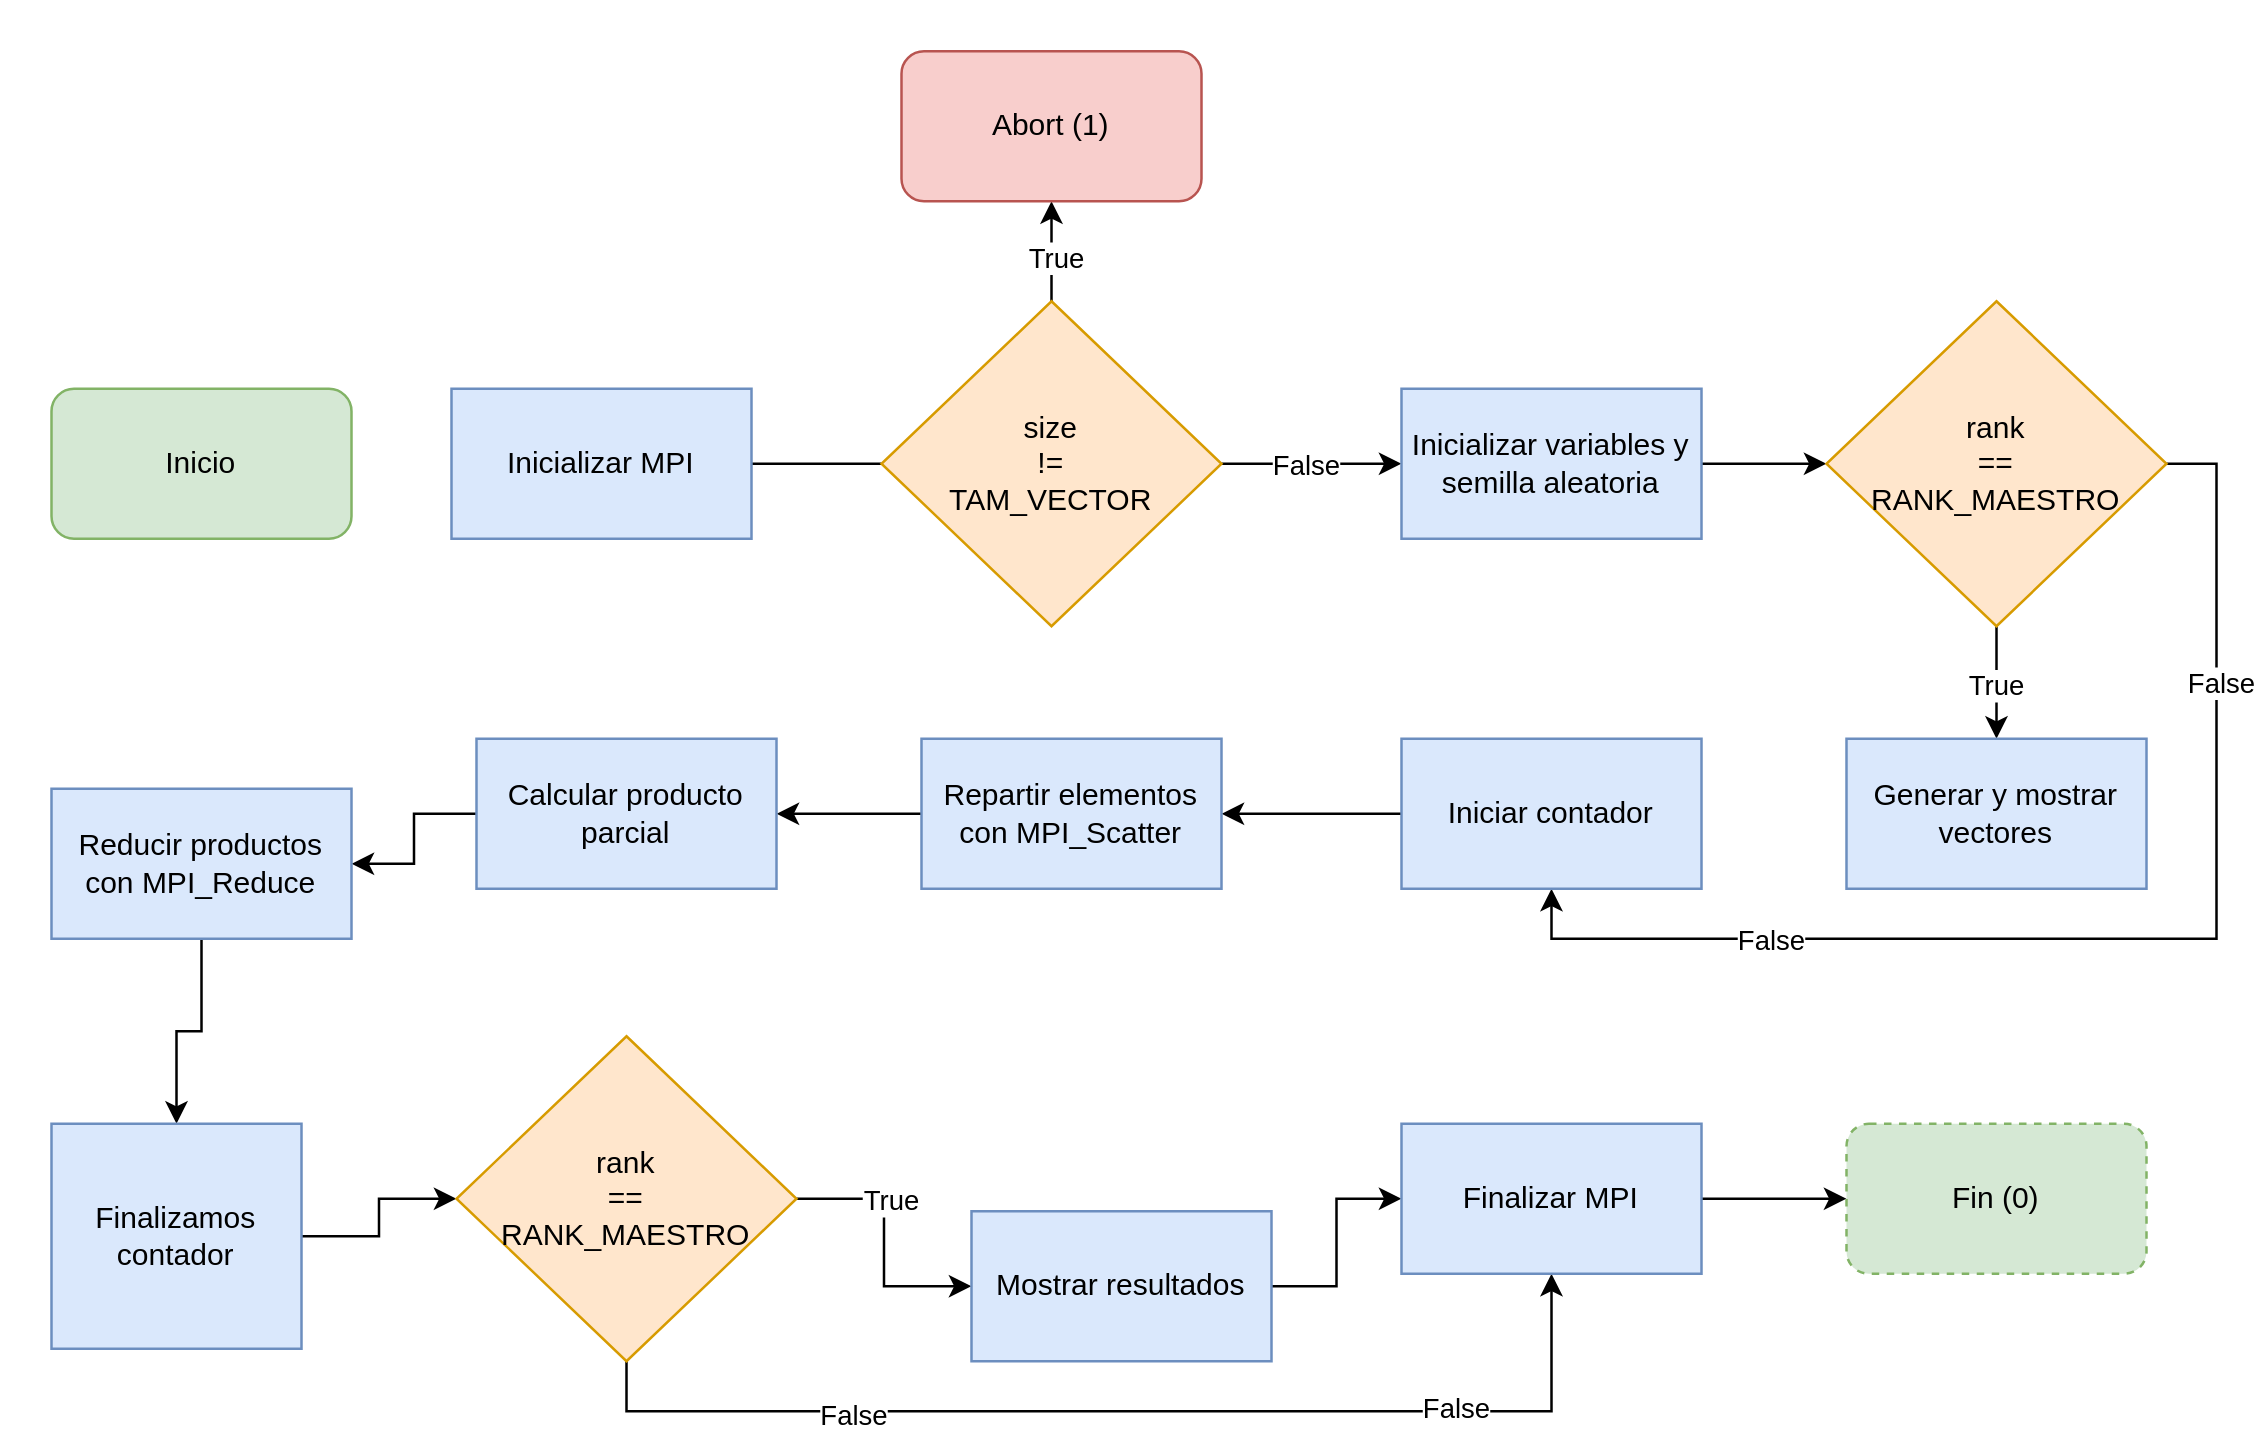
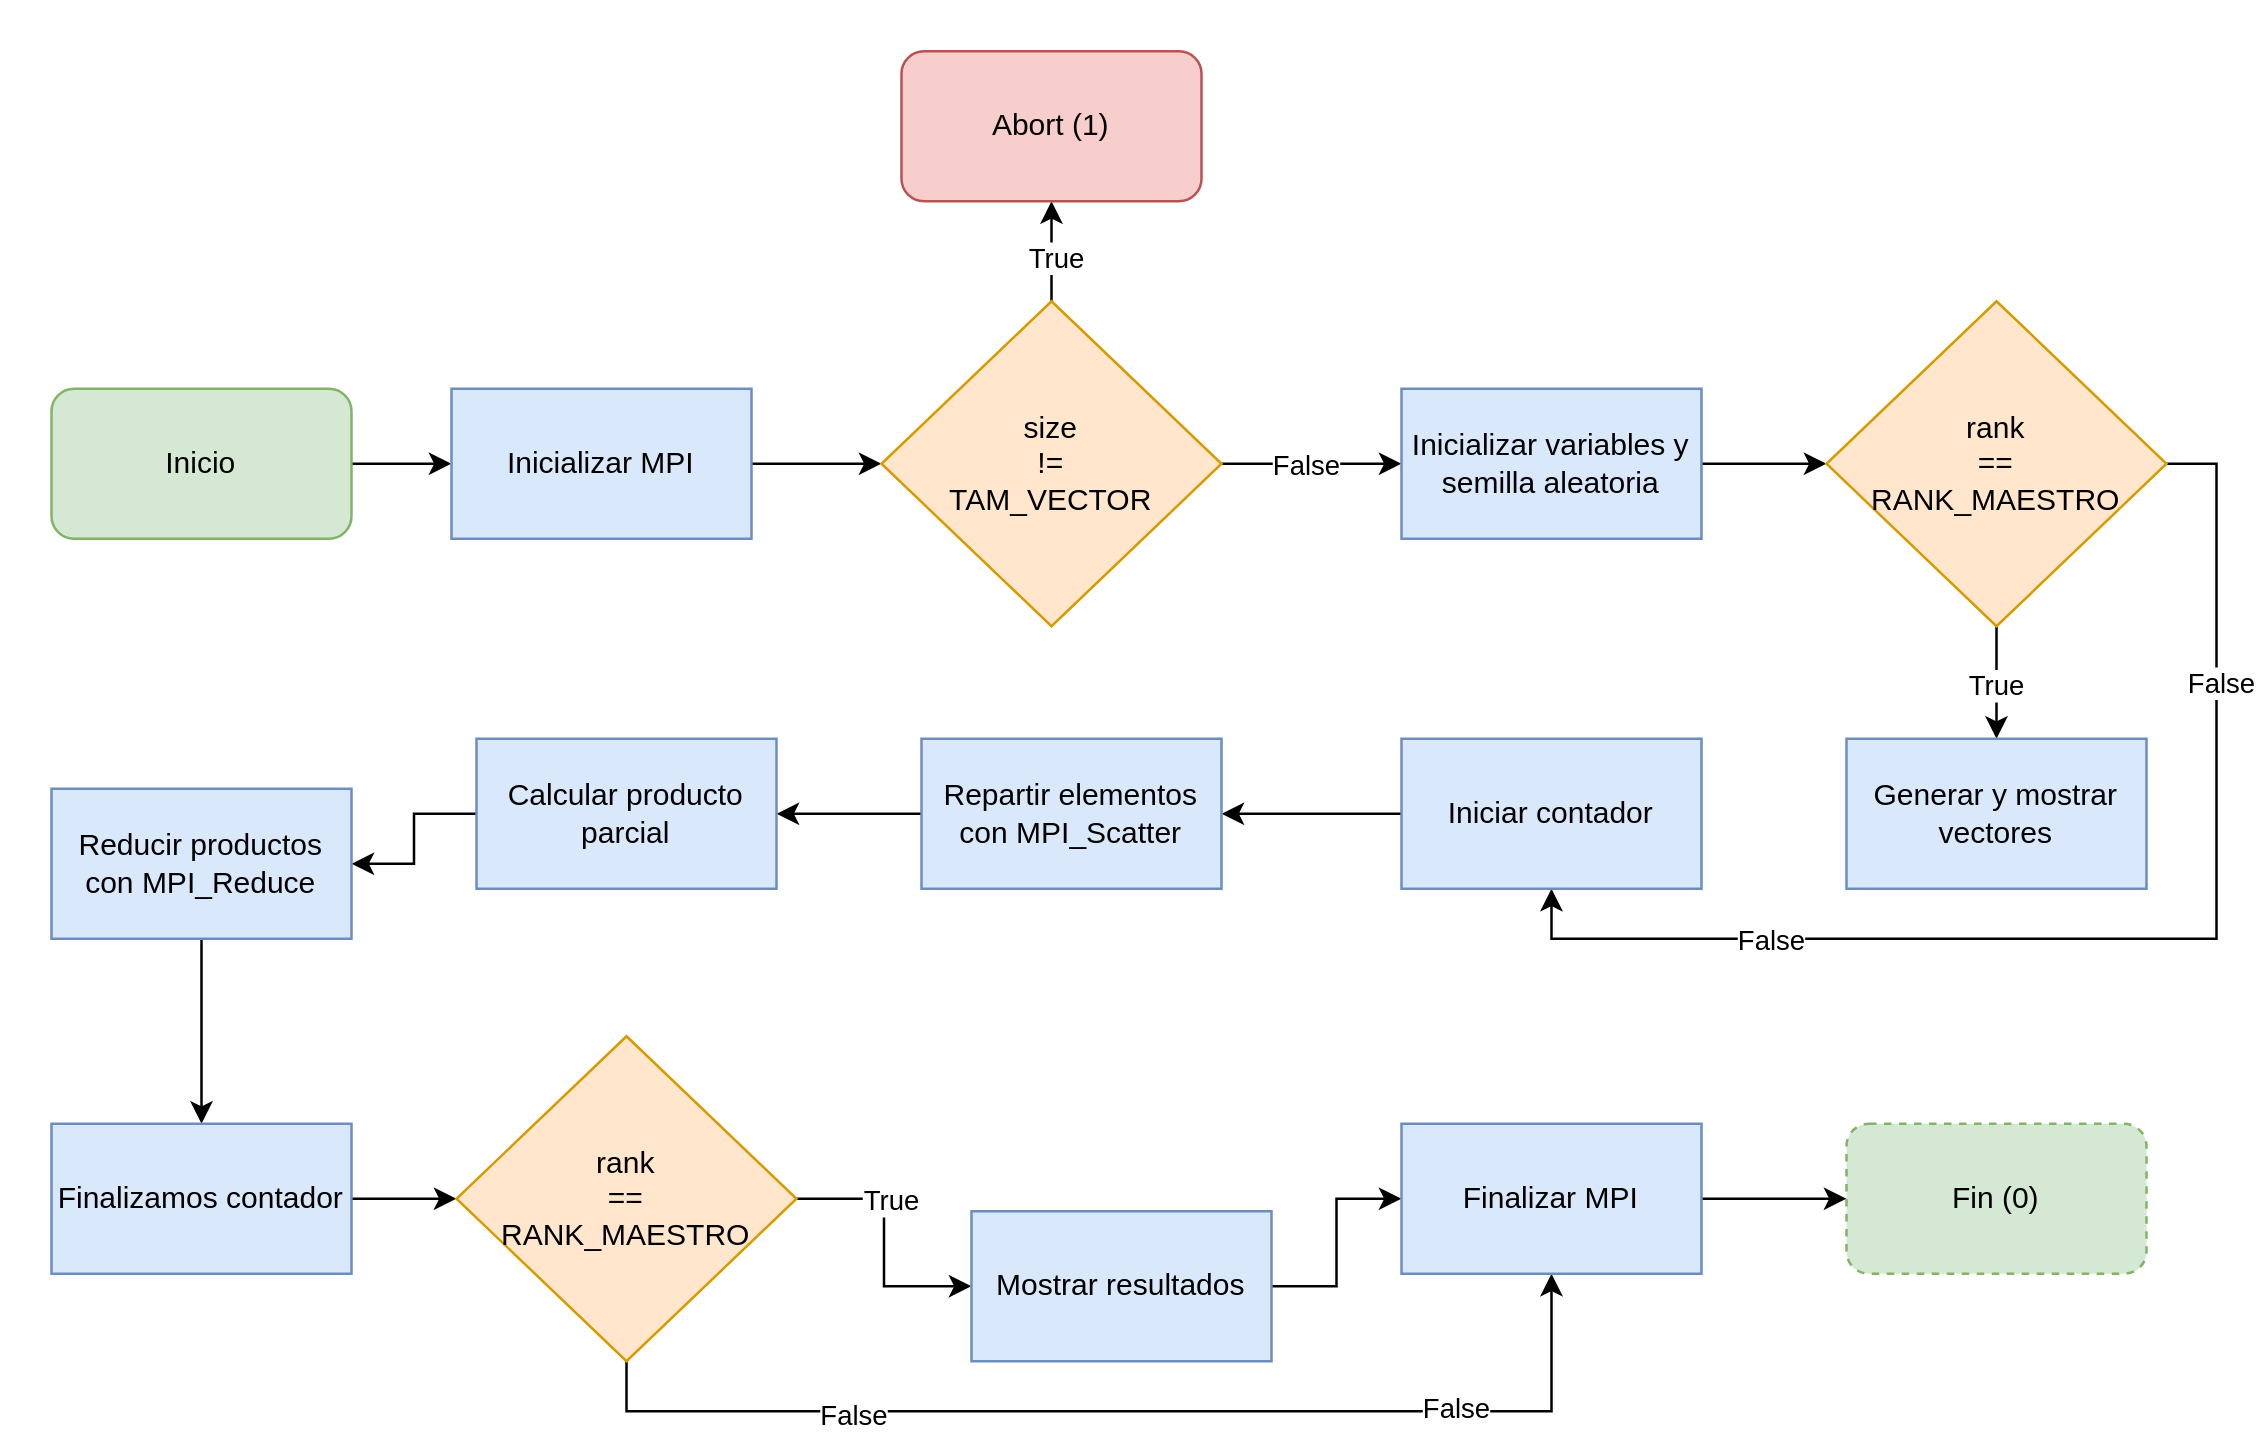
none -> (393, 464)
(870, 464) -> (863, 464)
(176, 1236) -> (201, 1199)
